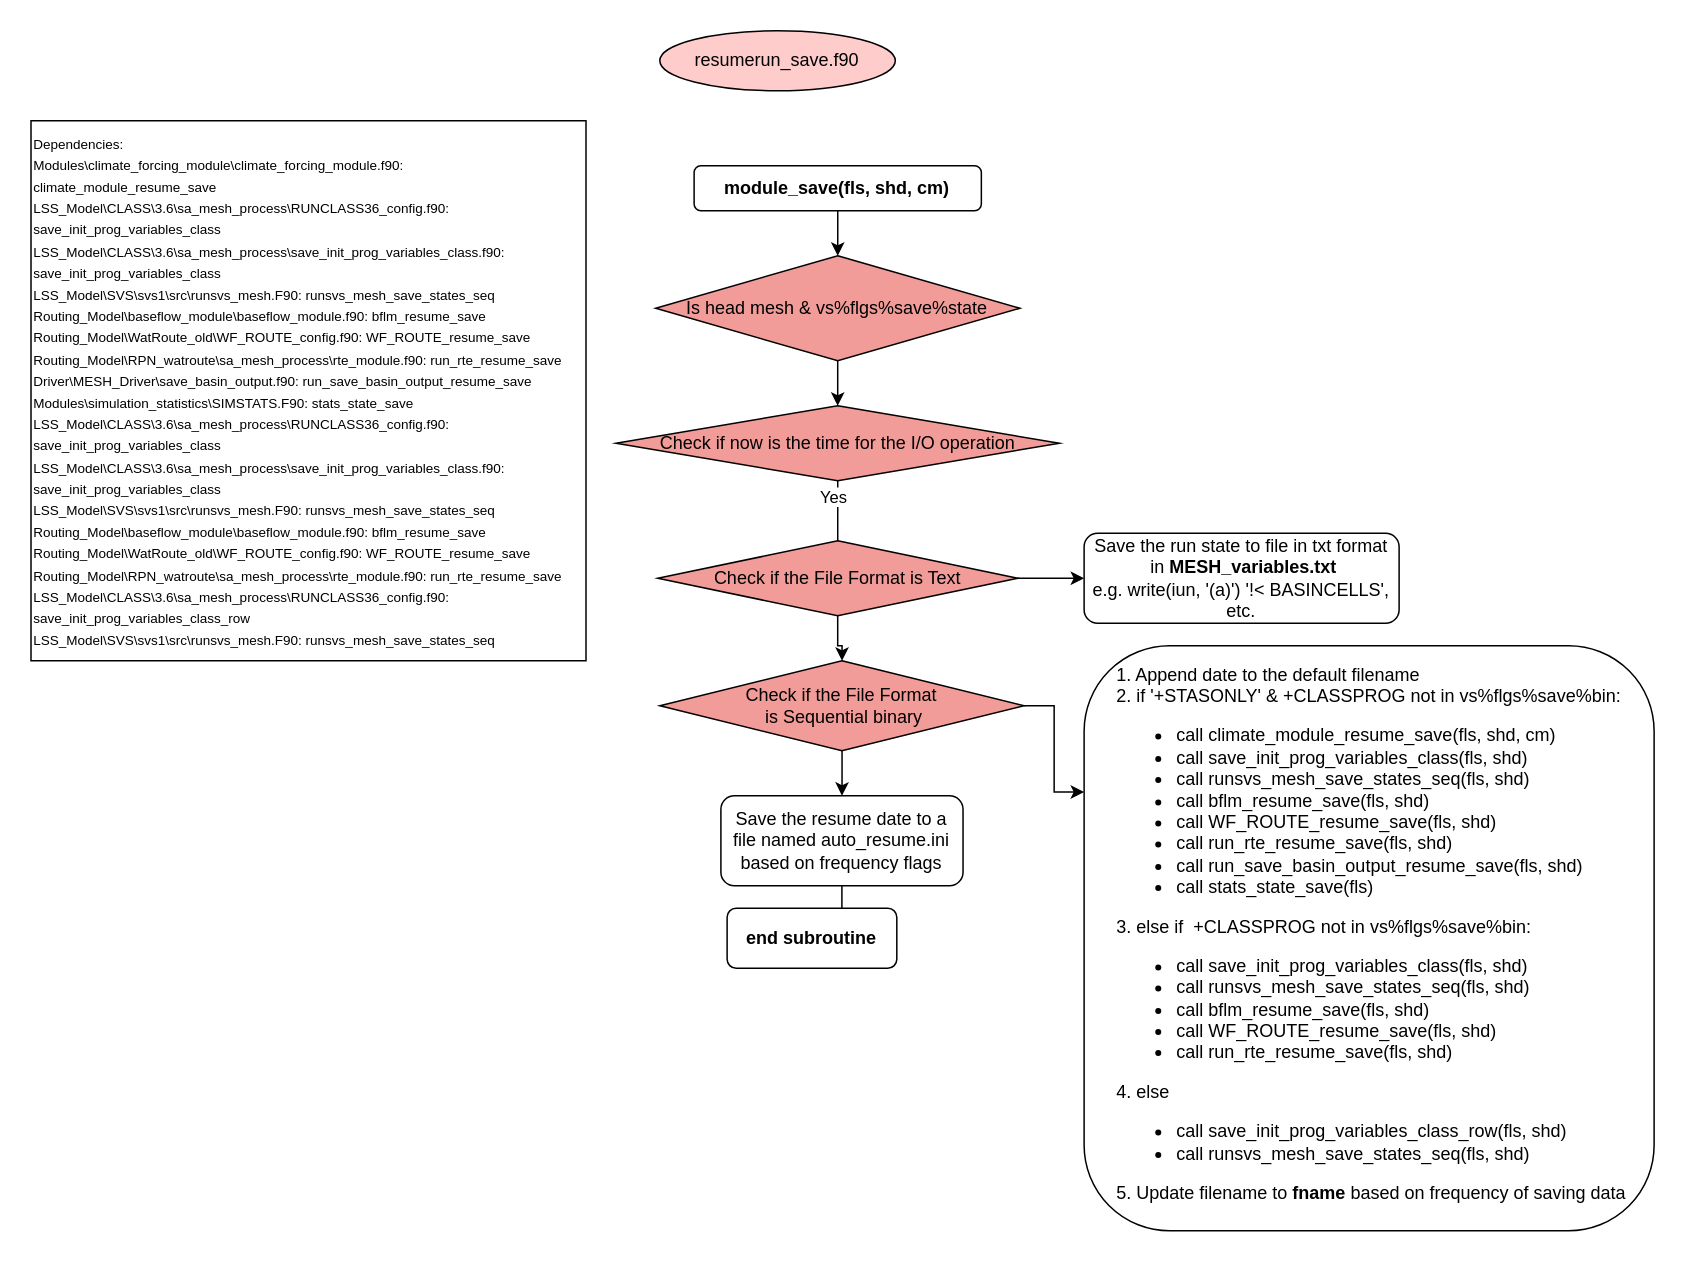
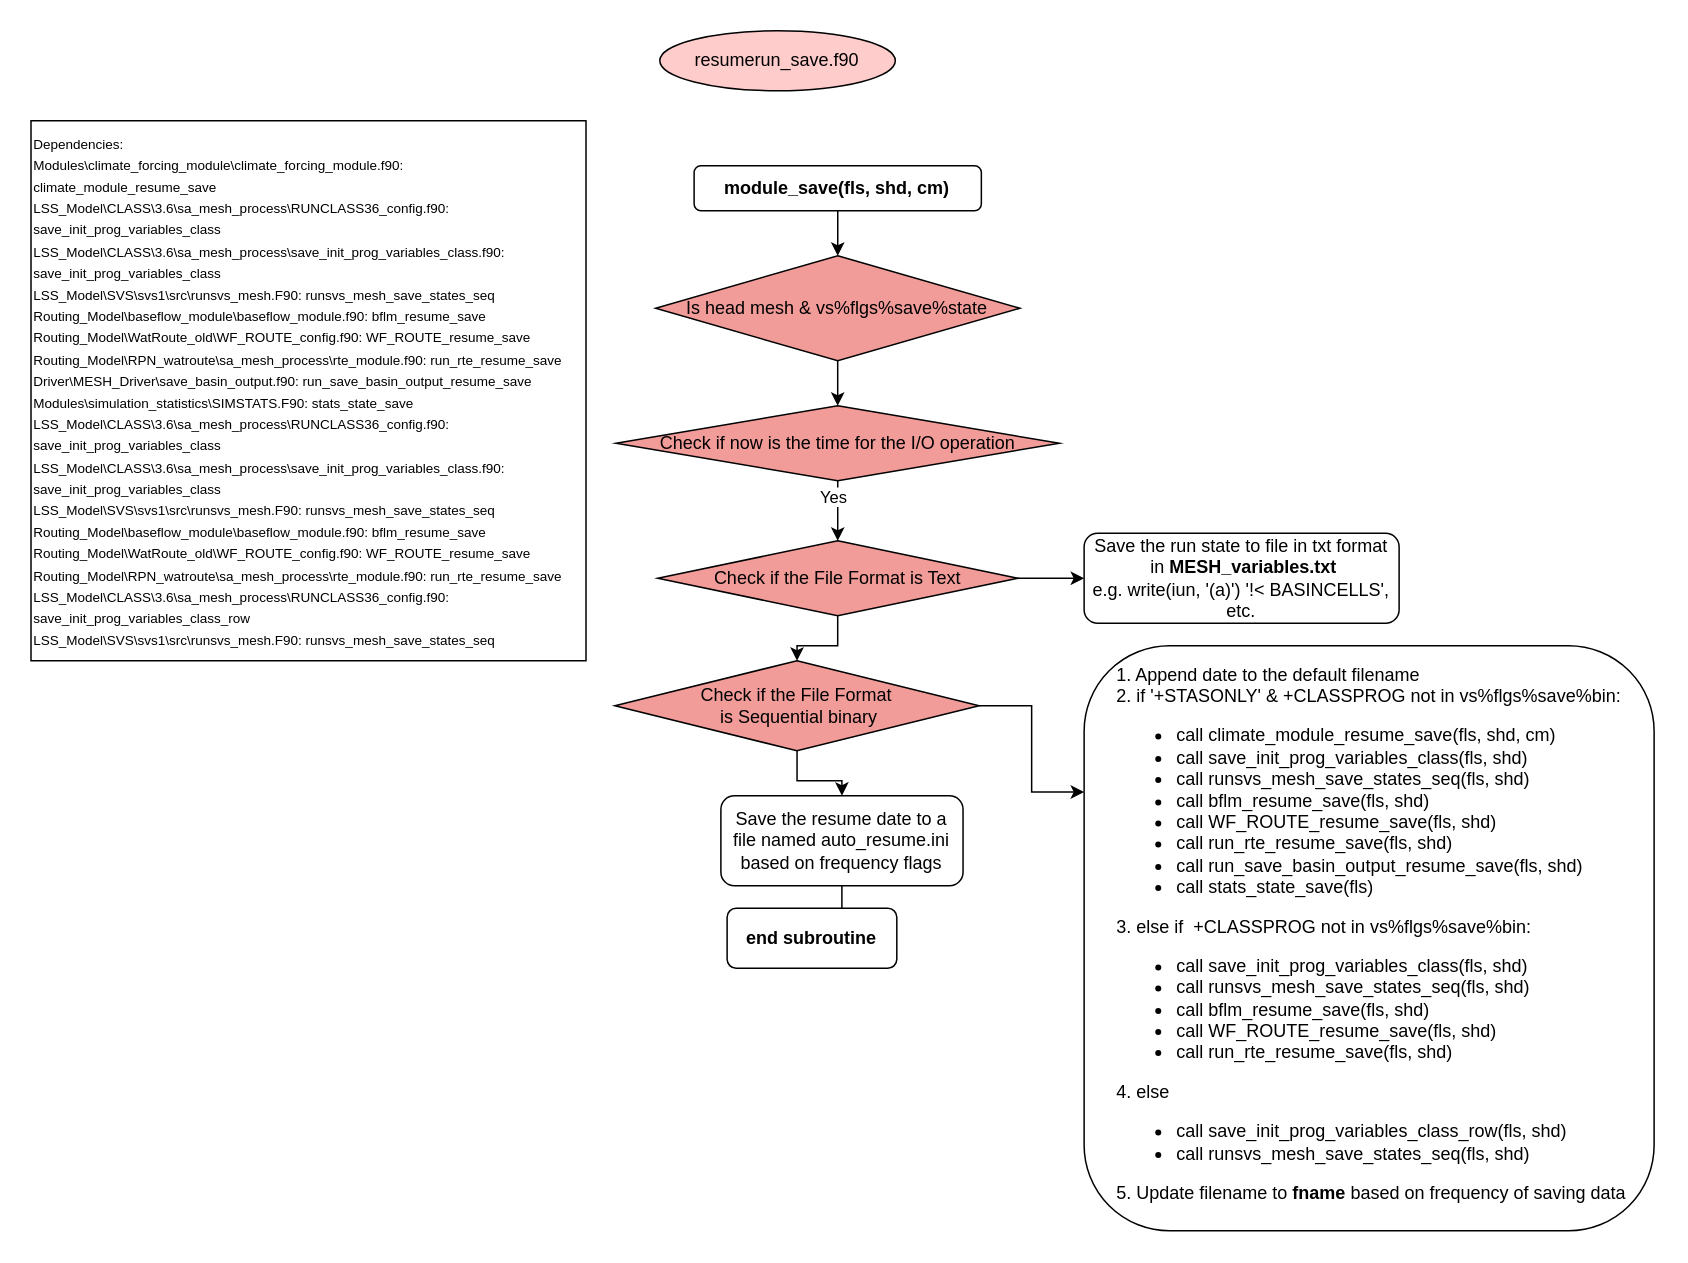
(837, 533) -> (837, 529)
(842, 706) -> (797, 706)
